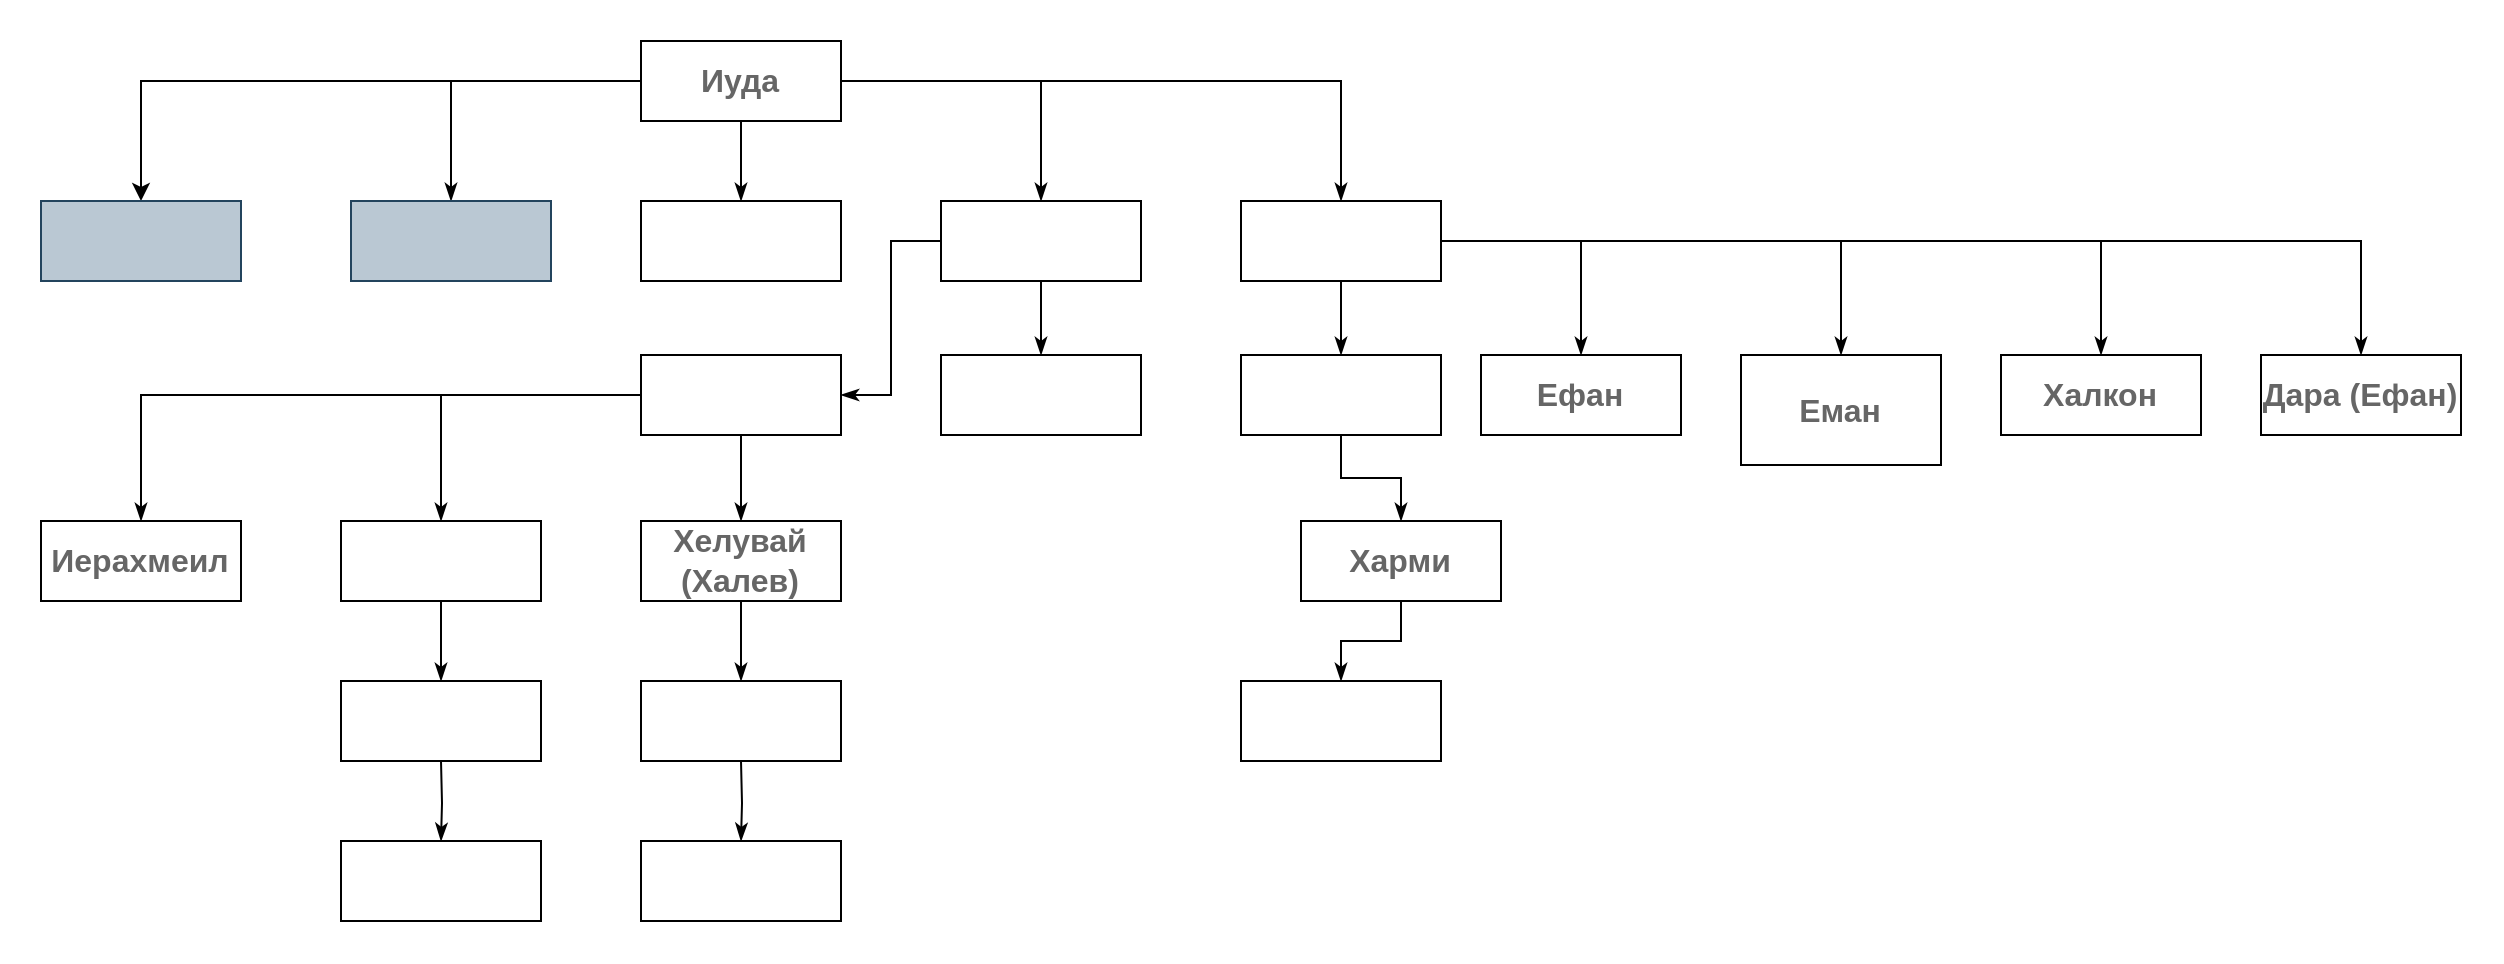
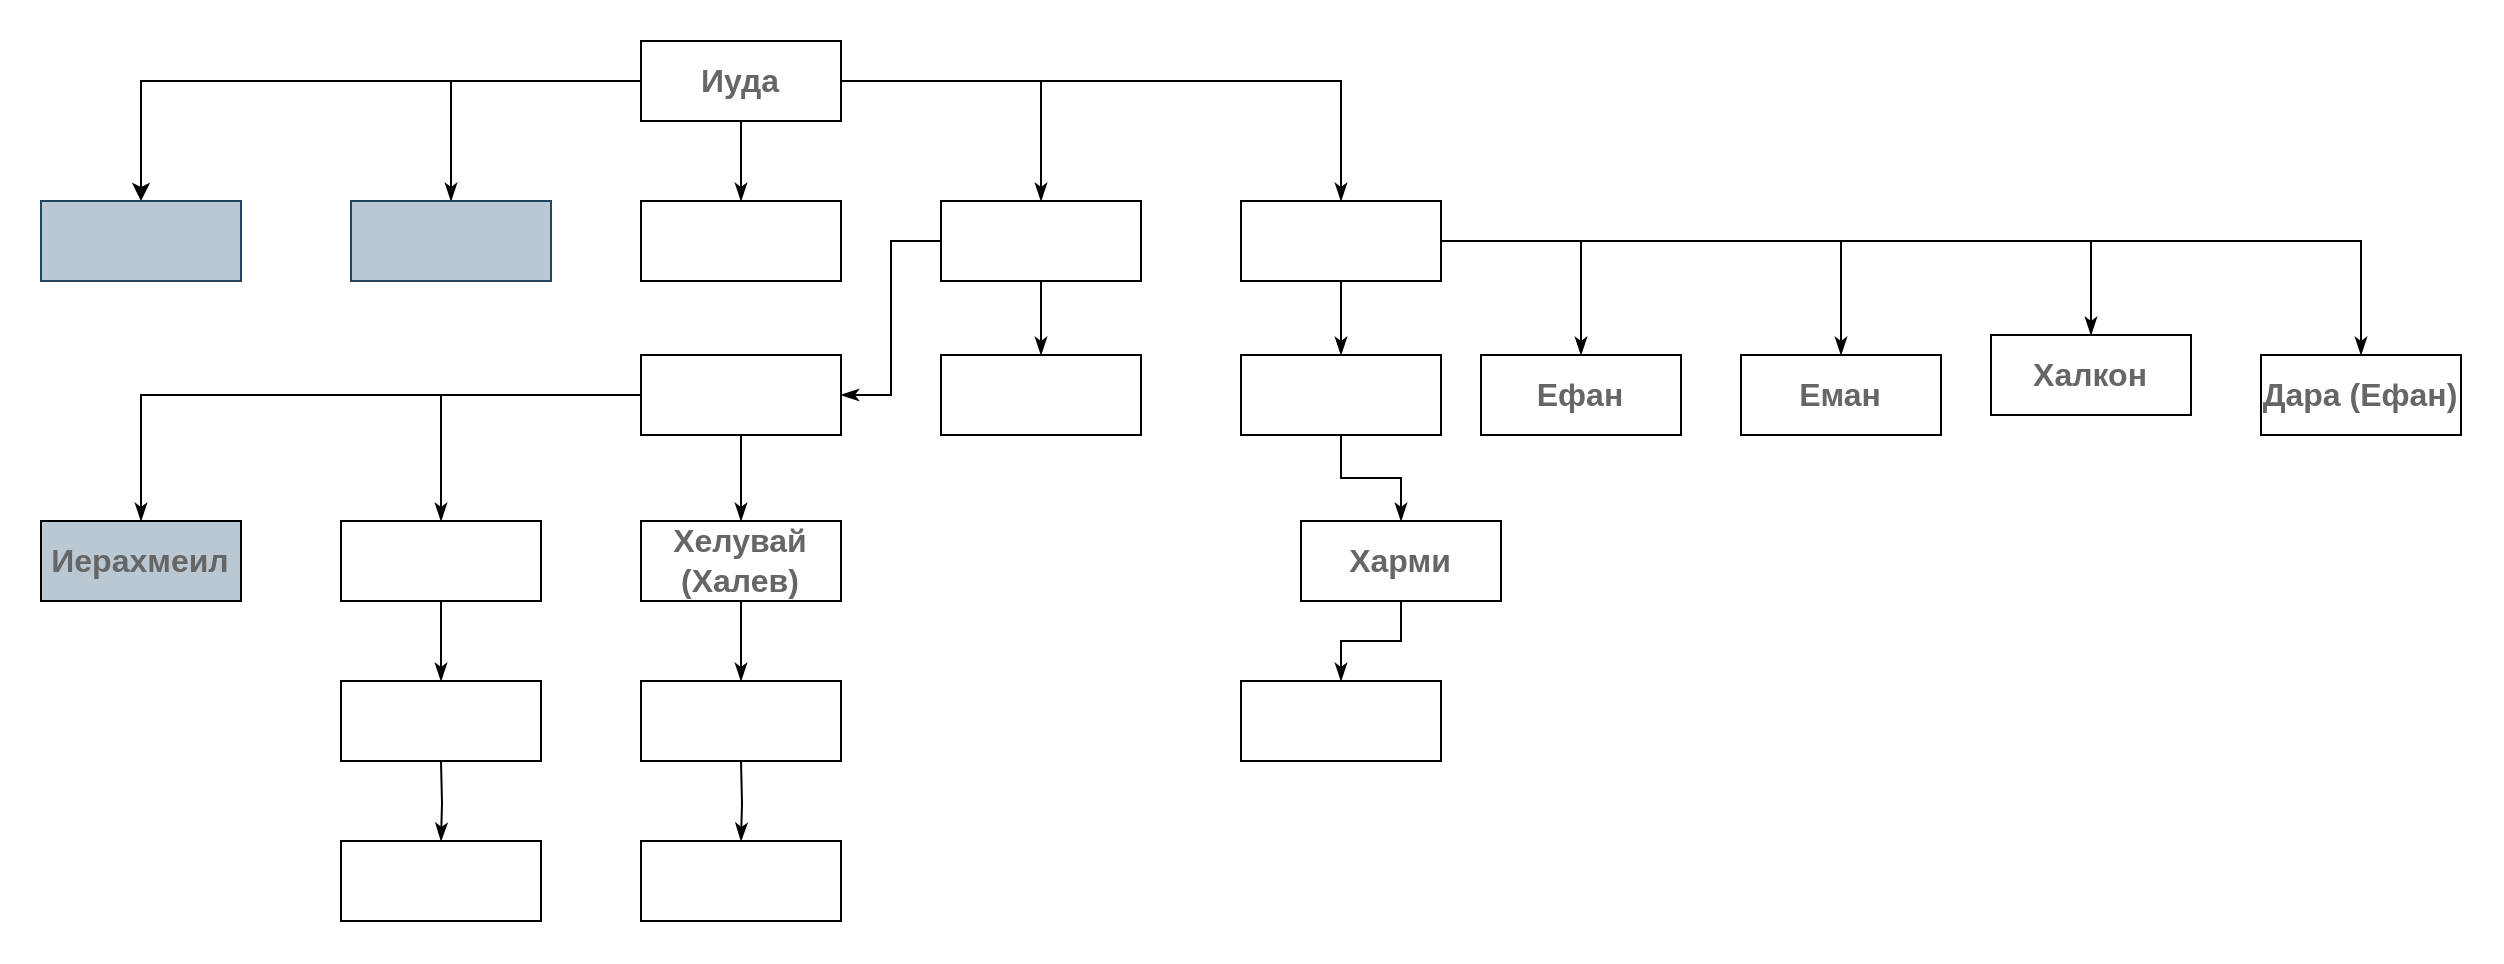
(2101, 395) -> (2091, 375)
(1841, 410) -> (1841, 395)
(141, 561) -> (141, 561)
